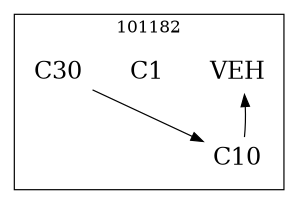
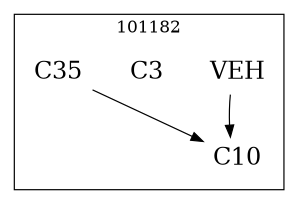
(58, 73) -> (58, 73)
(147, 73) -> (147, 73)
(245, 122) -> (229, 110)
